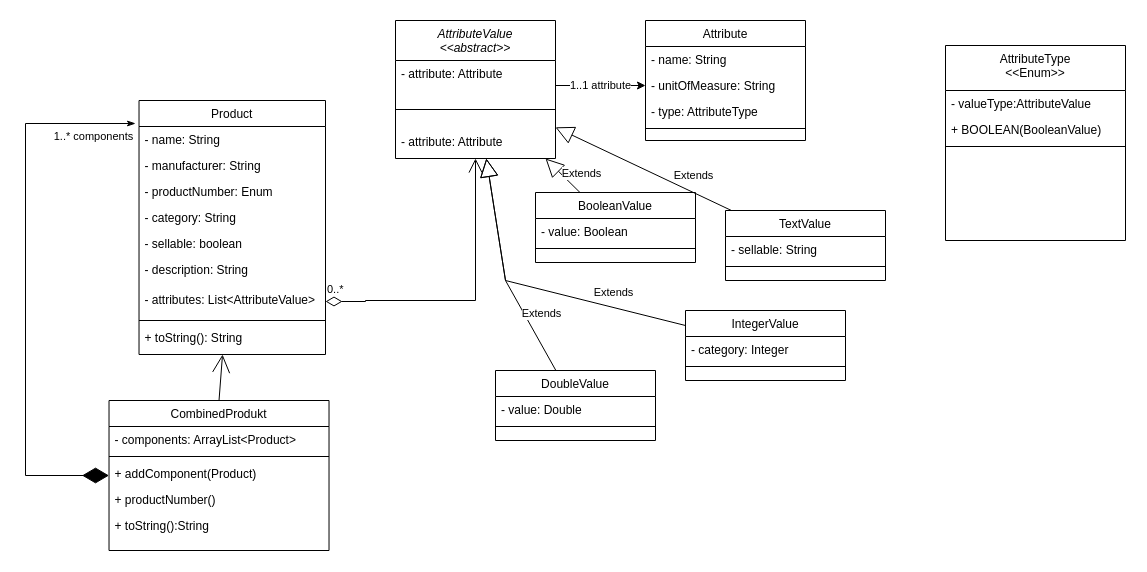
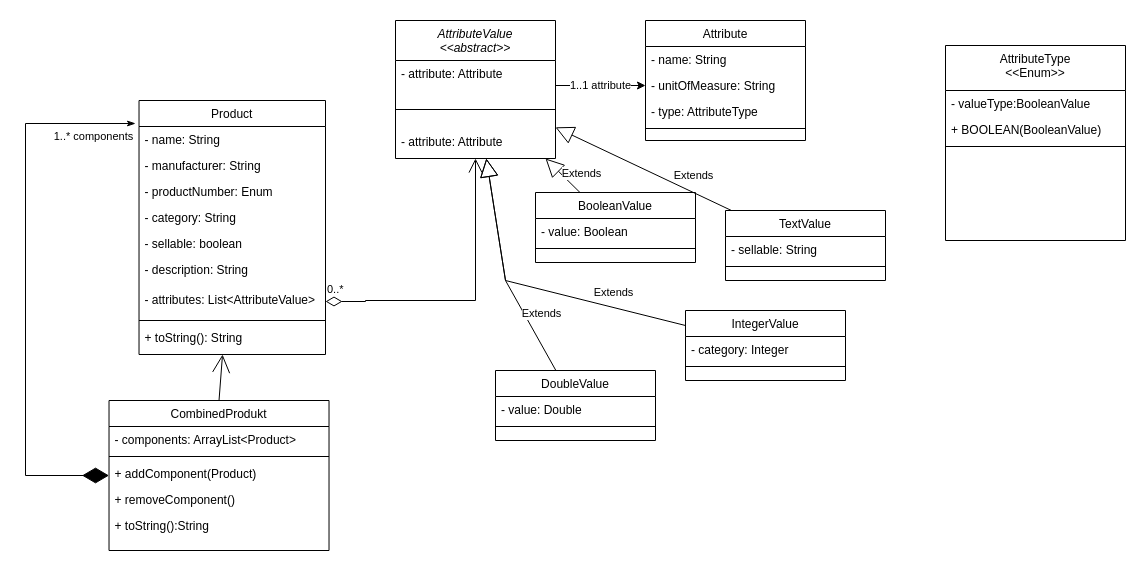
(1031, 104) -> (1024, 104)
(170, 500) -> (177, 500)
